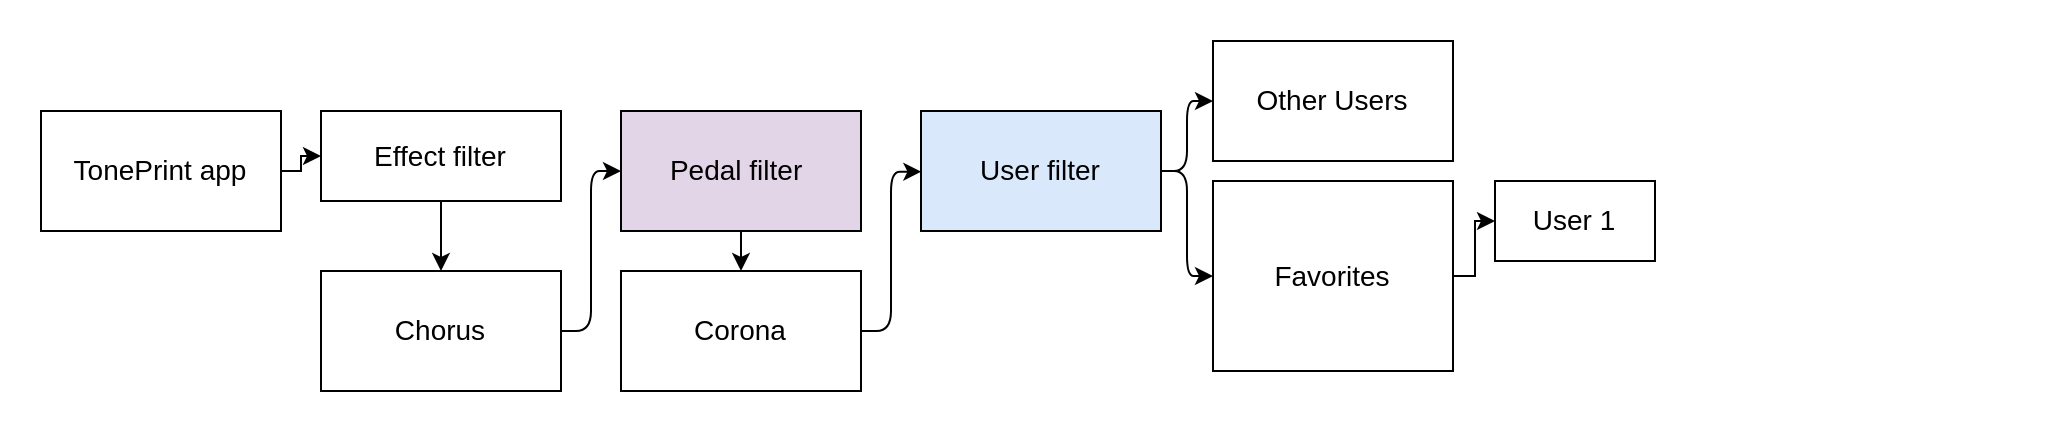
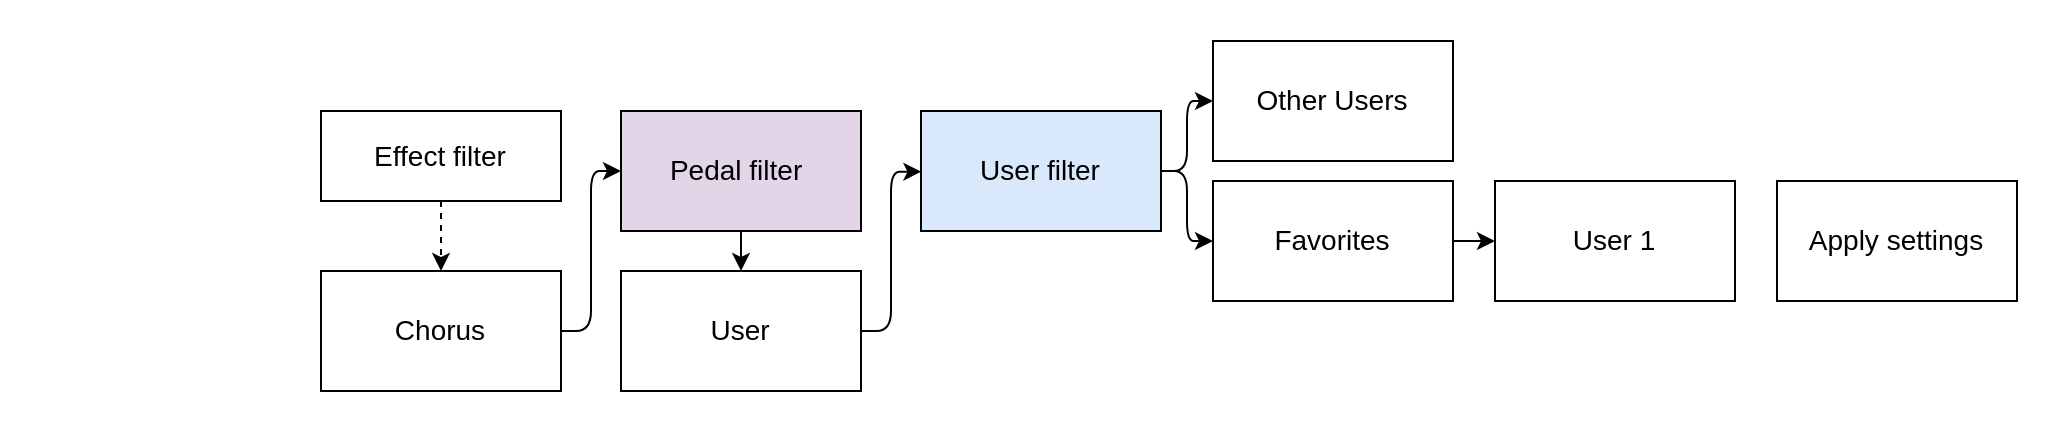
(301, 170) -> none
(161, 171) -> none
(1575, 221) -> (1615, 241)
(441, 231) -> (441, 231)
none -> (1897, 241)
(1333, 276) -> (1333, 241)
(741, 331) -> (741, 331)
